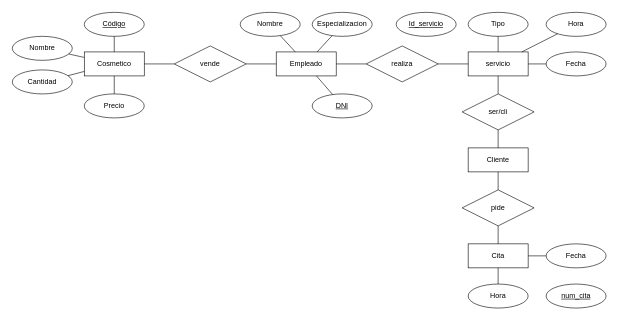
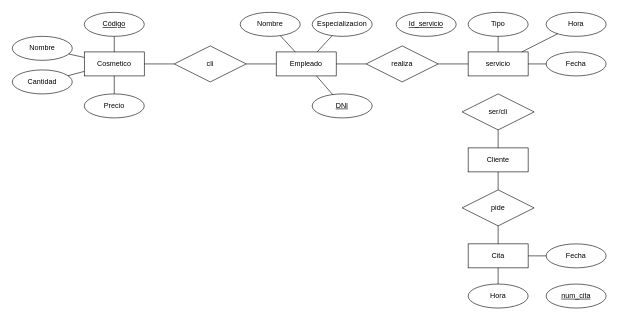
(210, 64) -> (210, 64)
(498, 85) -> none
